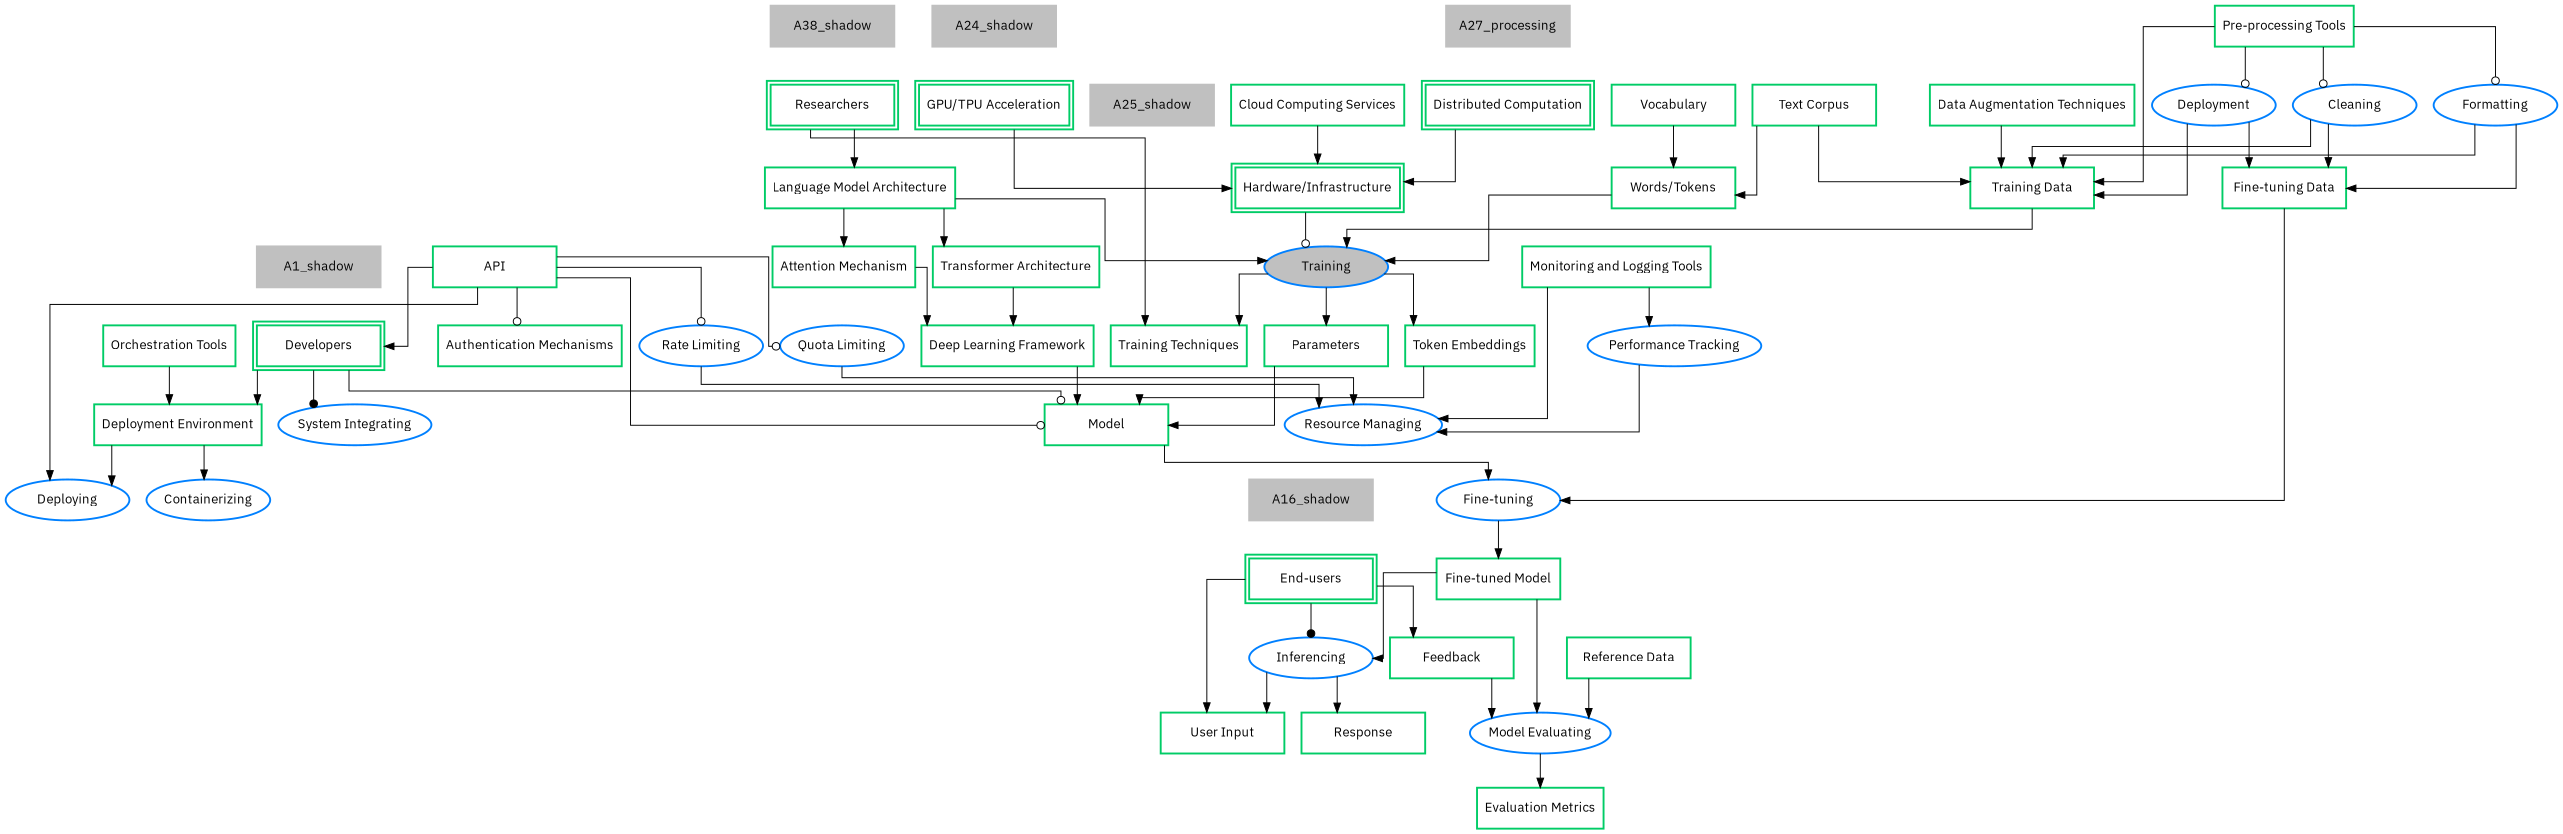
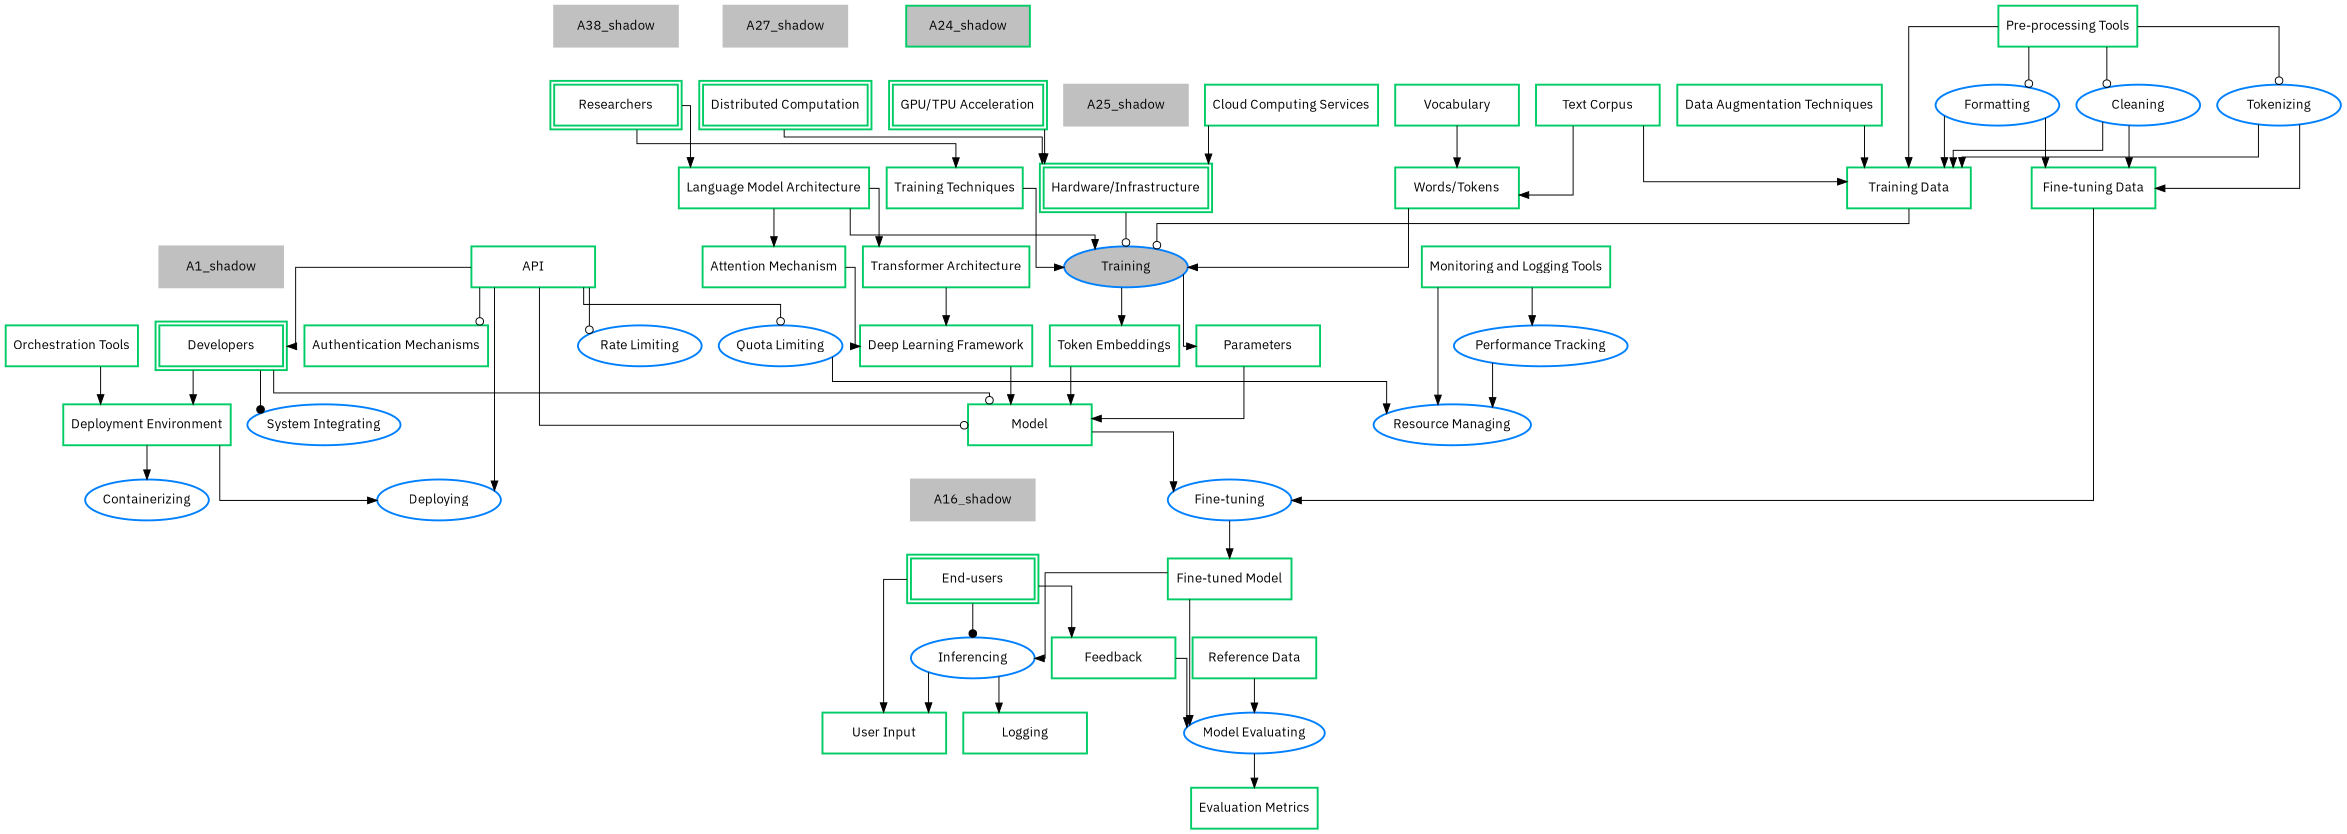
(994, 26) -> (968, 26)
(1508, 26) -> (785, 26)
(2214, 105) -> (2279, 105)
(1696, 229) -> (1531, 224)
(1239, 280) -> (1036, 228)
(1008, 384) -> none
(1363, 733) -> (1025, 733)
